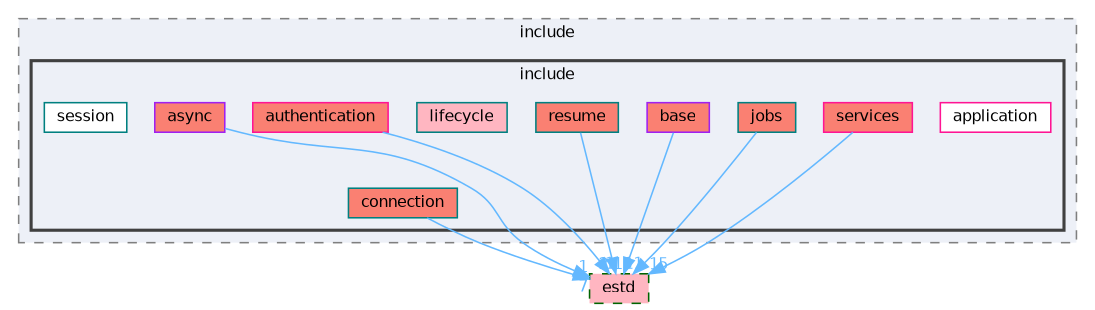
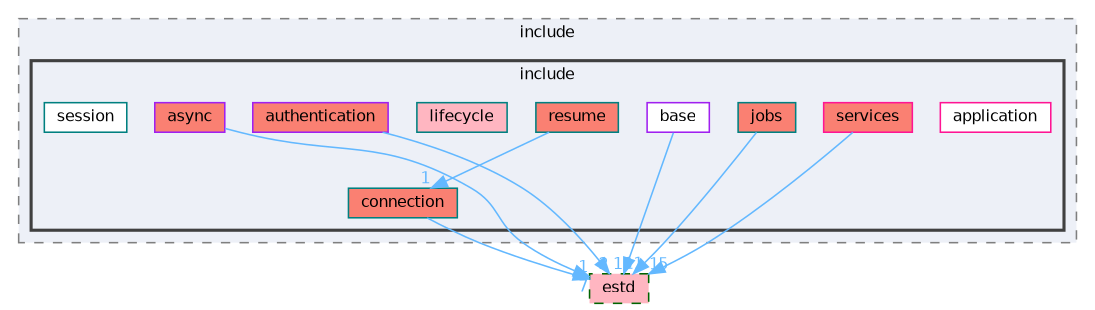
(320, 117) -> (320, 117)
(678, 117) -> (678, 117)
(596, 196) -> (497, 157)
